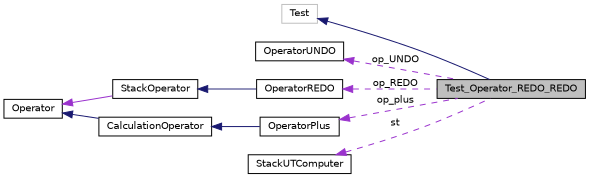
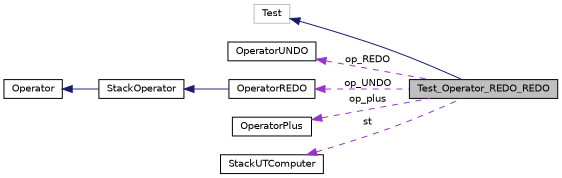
(394, 60) -> (366, 60)
(394, 84) -> (366, 84)
(92, 99) -> (86, 89)
(155, 127) -> none
